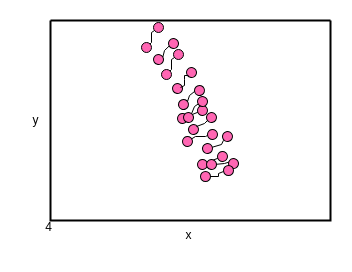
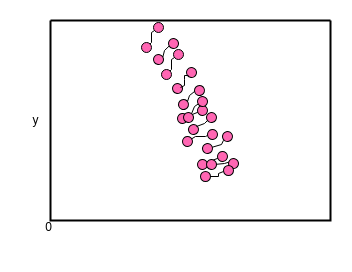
(49, 228) -> (49, 228)
(189, 236) -> none
